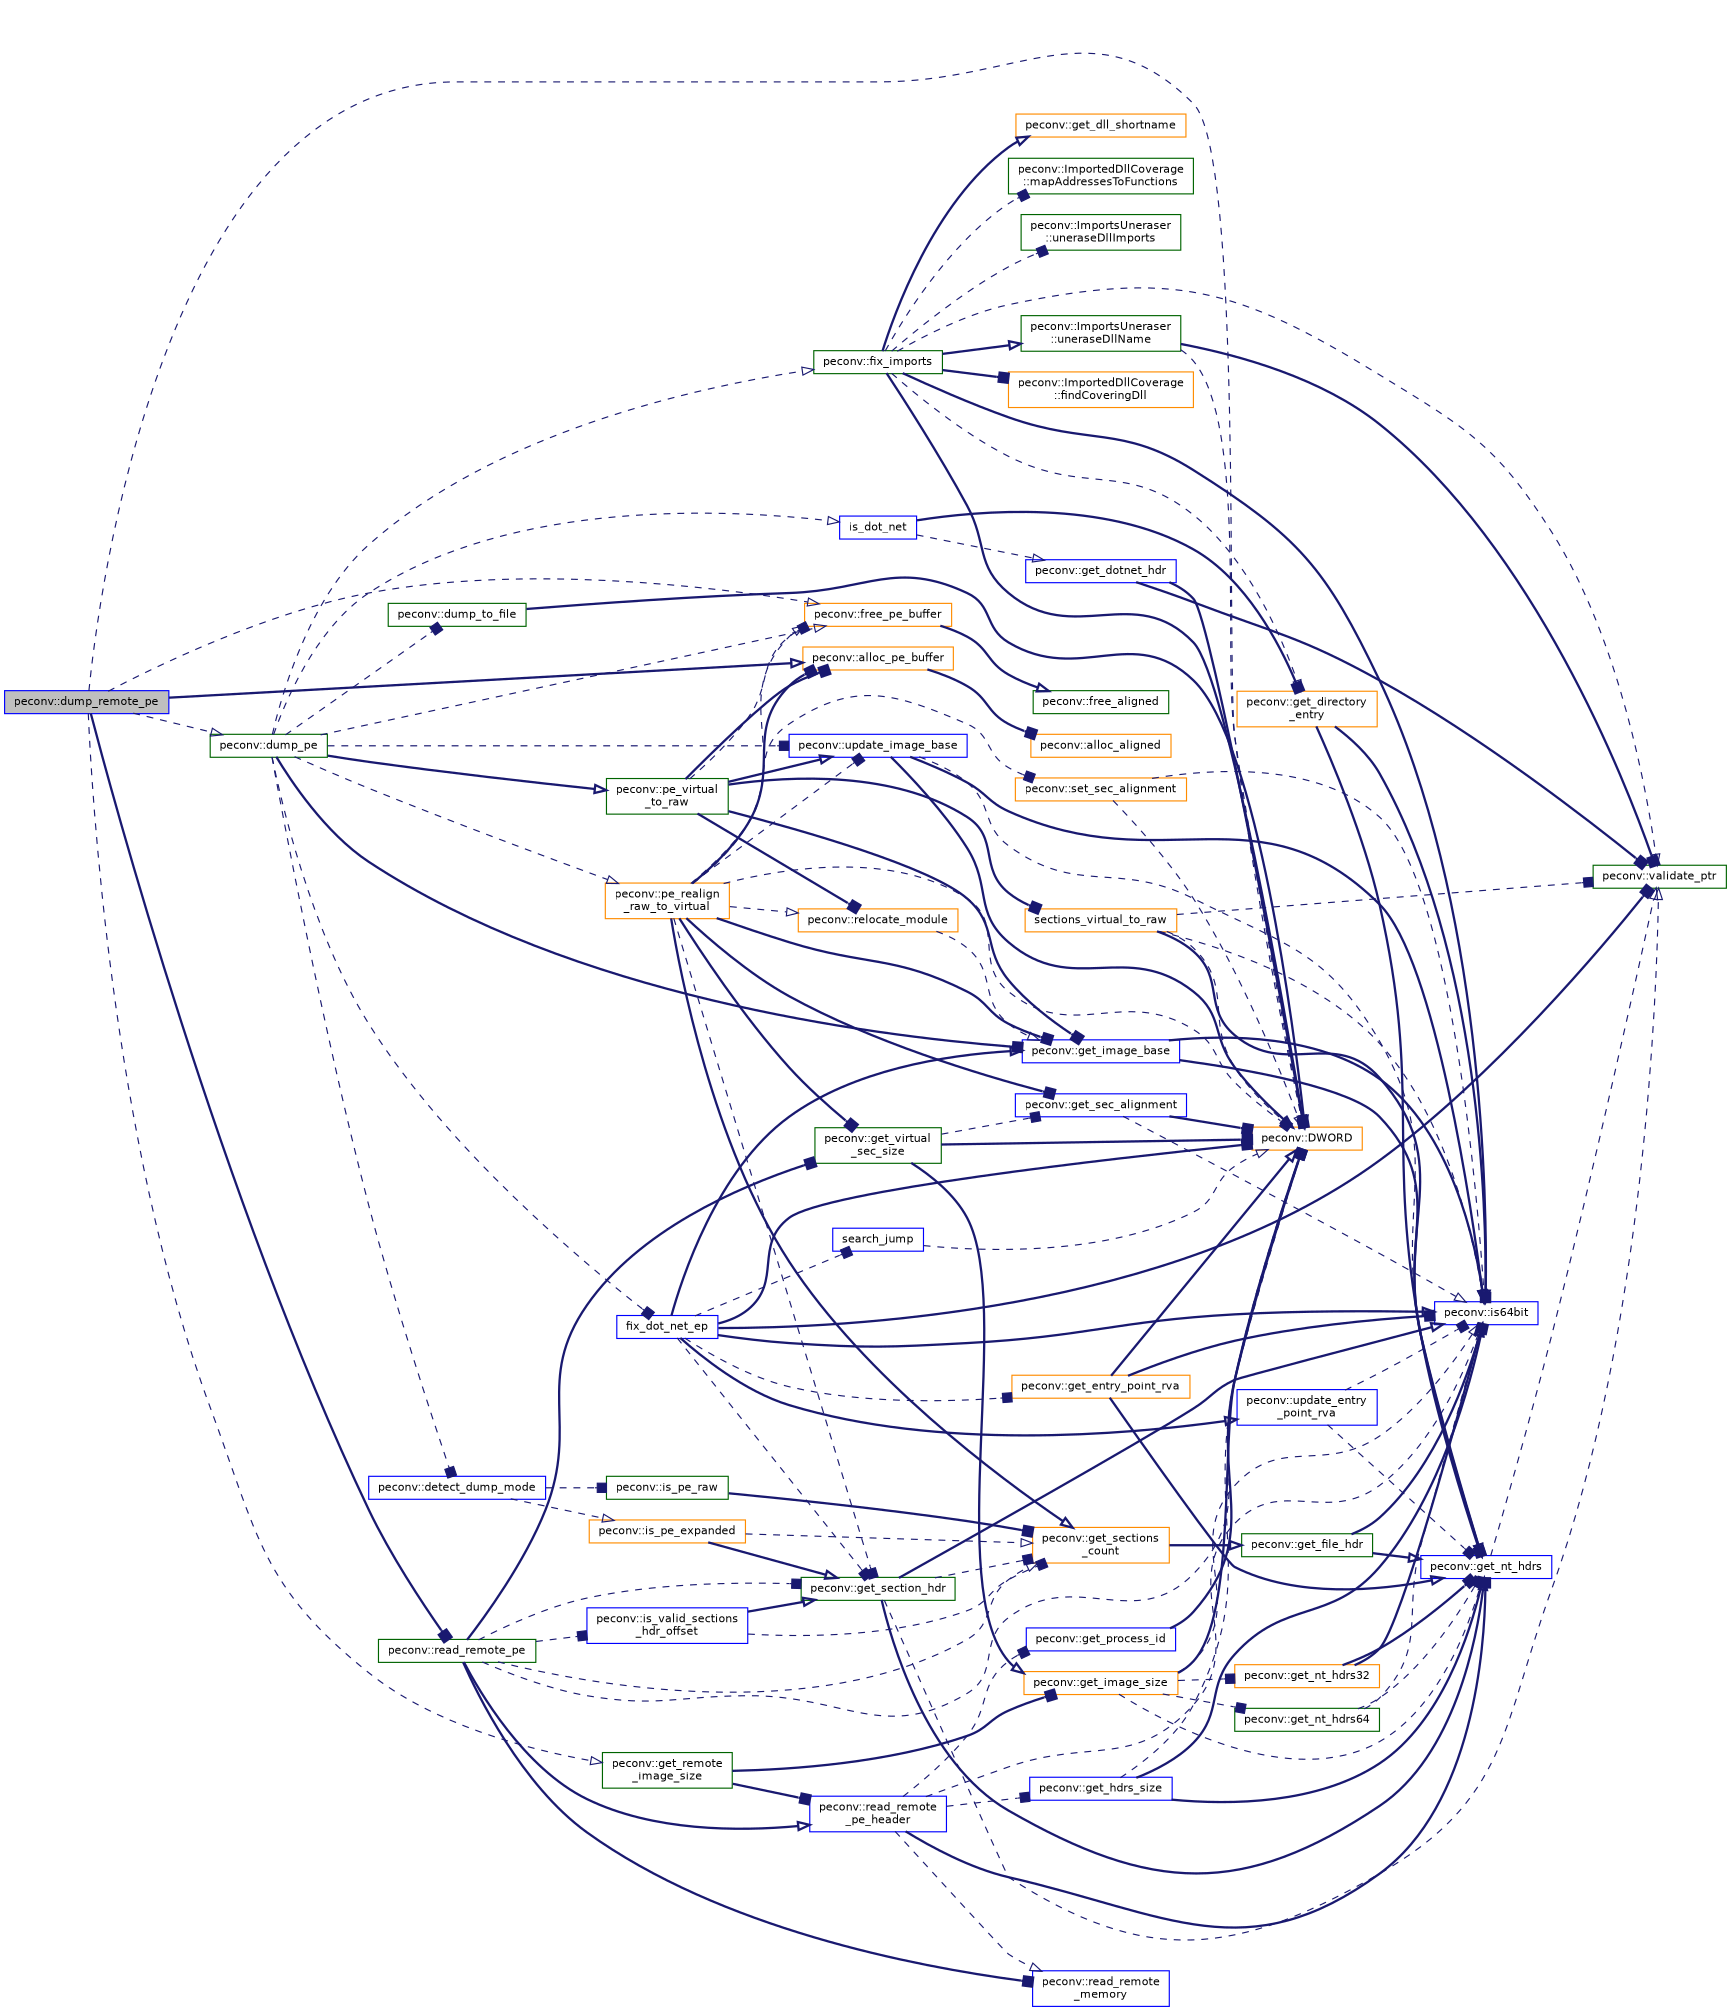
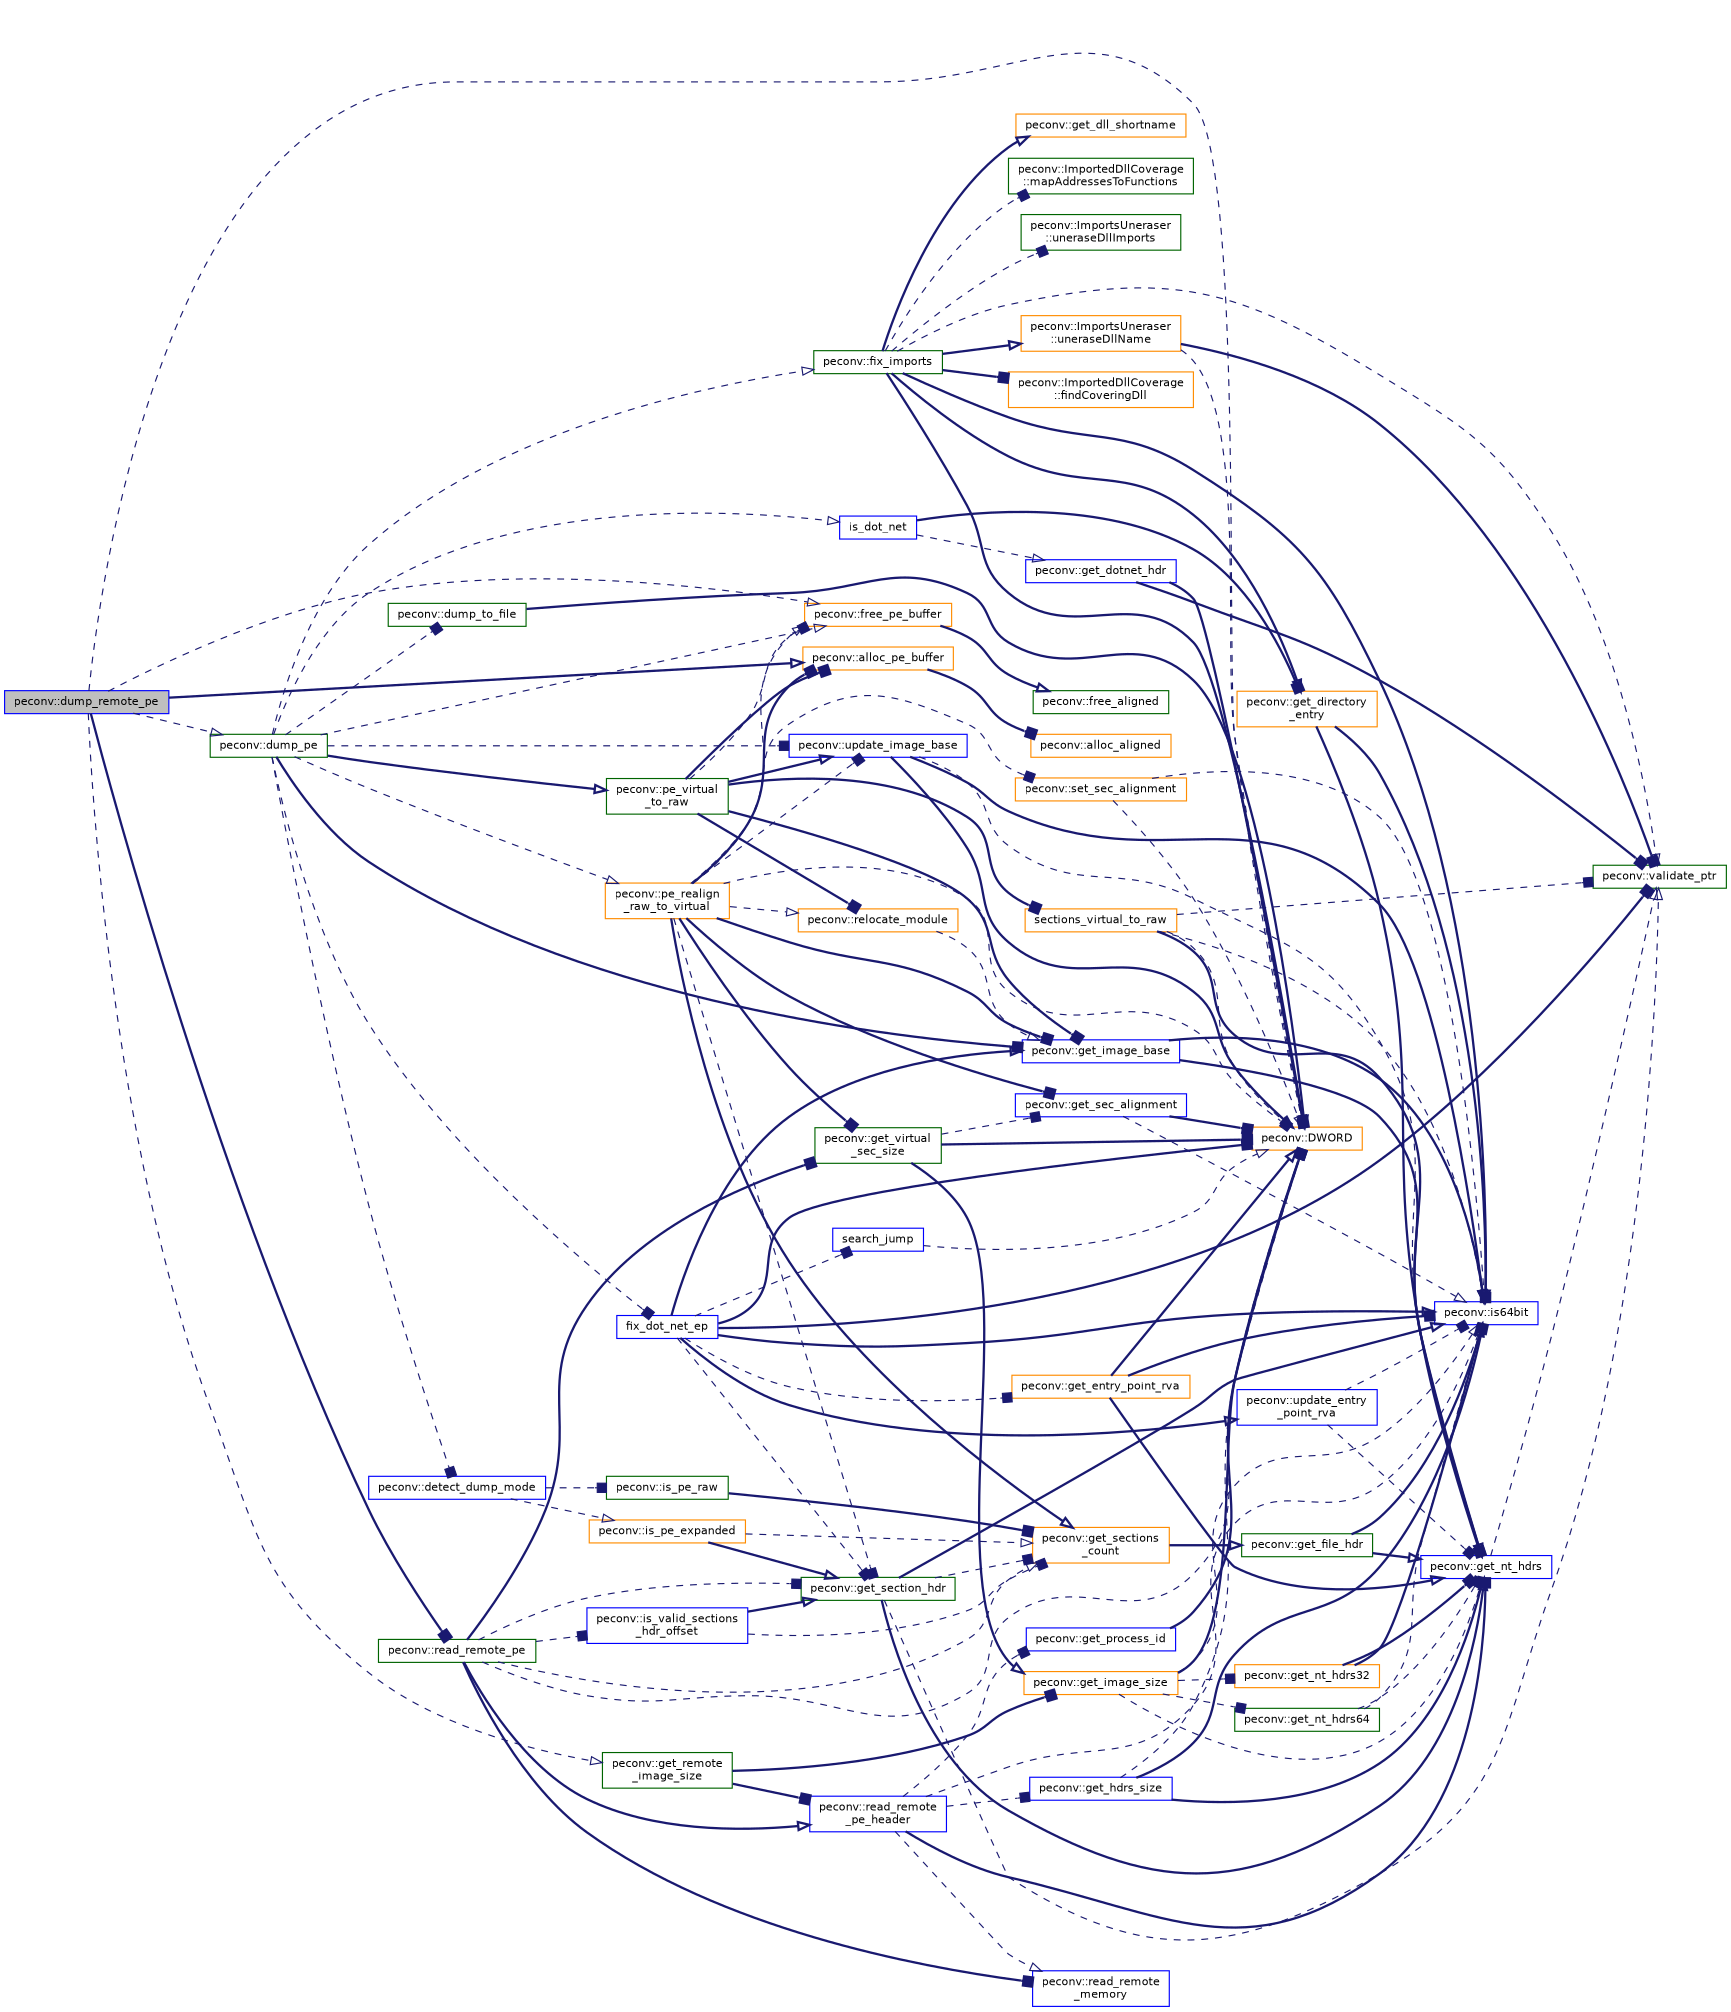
(1101, 333) -> (1101, 333)
(1130, 484) -> (1130, 484)
